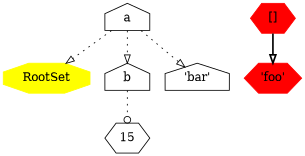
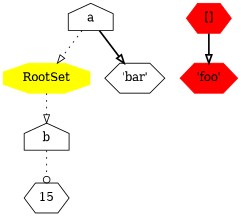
(127, 43) -> (47, 104)
(160, 46) -> (109, 44)
(197, 78) -> (135, 78)
